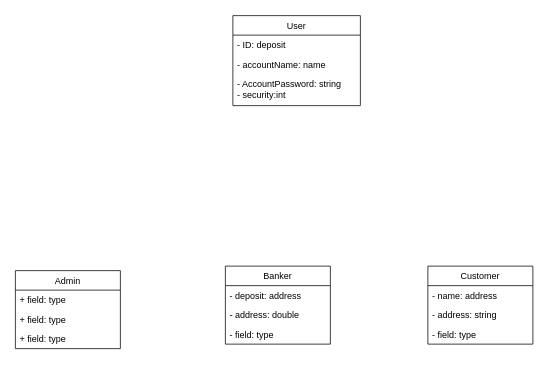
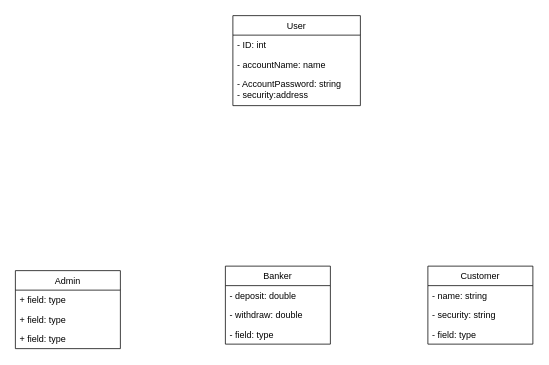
(265, 45) -> (255, 45)
(295, 84) -> (295, 84)
(270, 296) -> (266, 296)
(466, 296) -> (463, 296)
(268, 315) -> (269, 315)
(470, 315) -> (472, 315)
